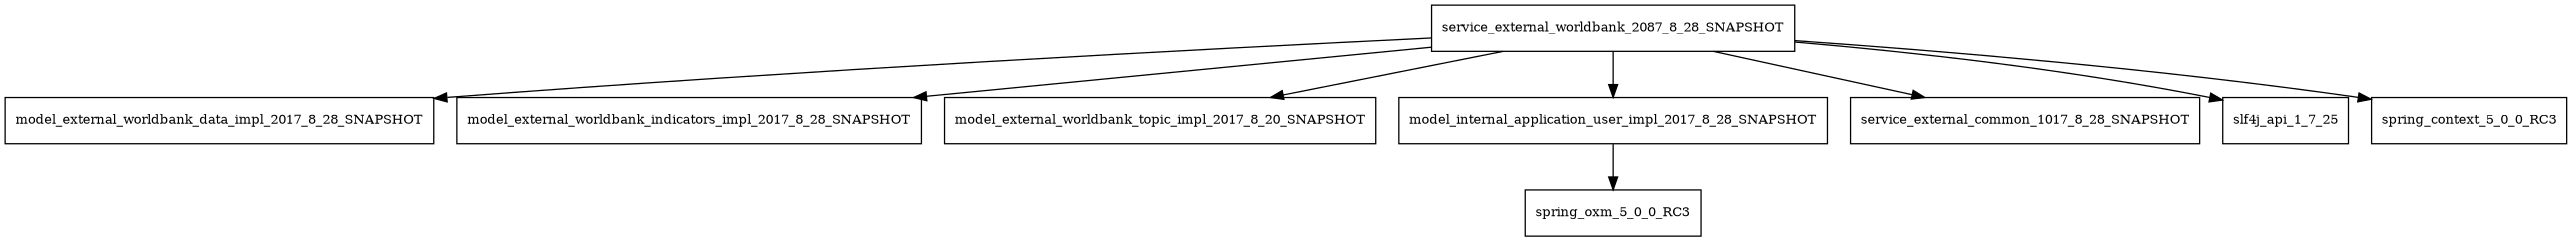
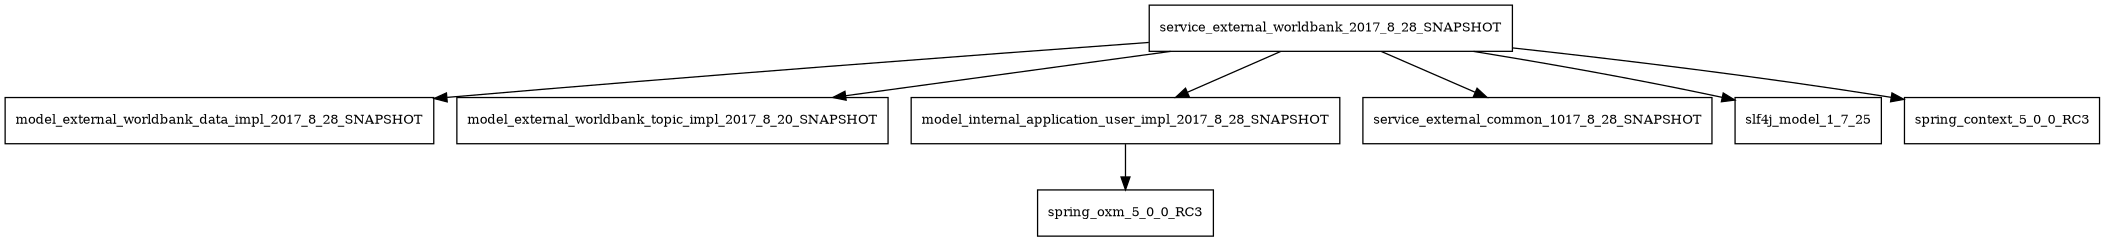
(1613, 28) -> (1331, 28)
(689, 121) -> none
(2286, 121) -> (1808, 121)
